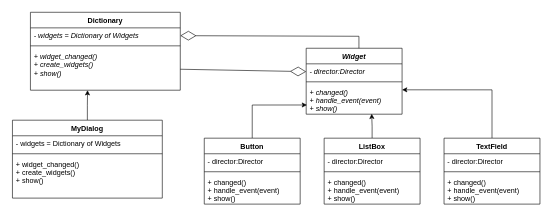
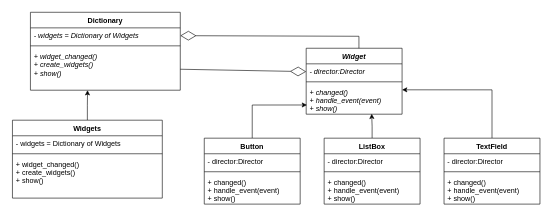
(87, 128) -> (87, 128)
